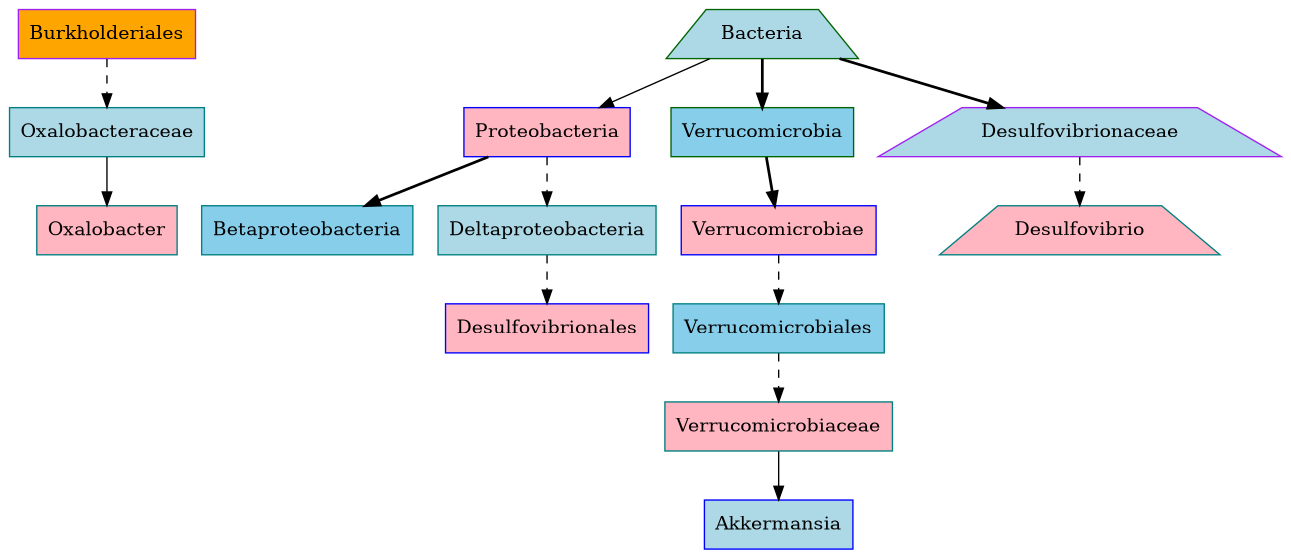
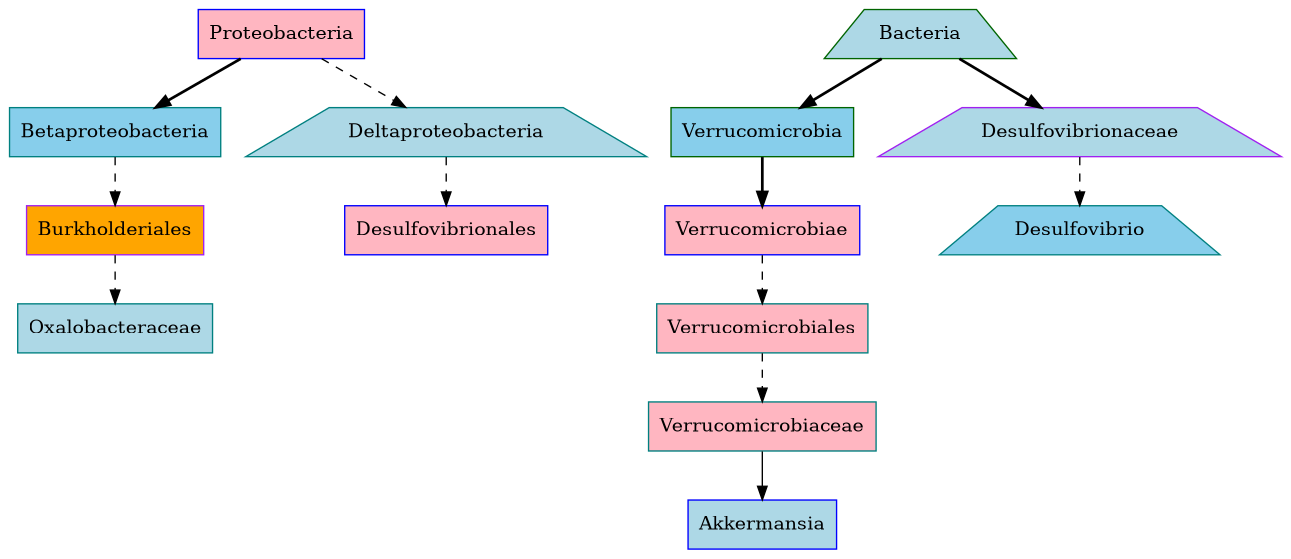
(661, 80) -> none
none -> (115, 175)
(107, 230) -> none
(547, 230) -> (446, 132)
(1080, 230) -> (1080, 230)
(779, 328) -> (762, 328)
